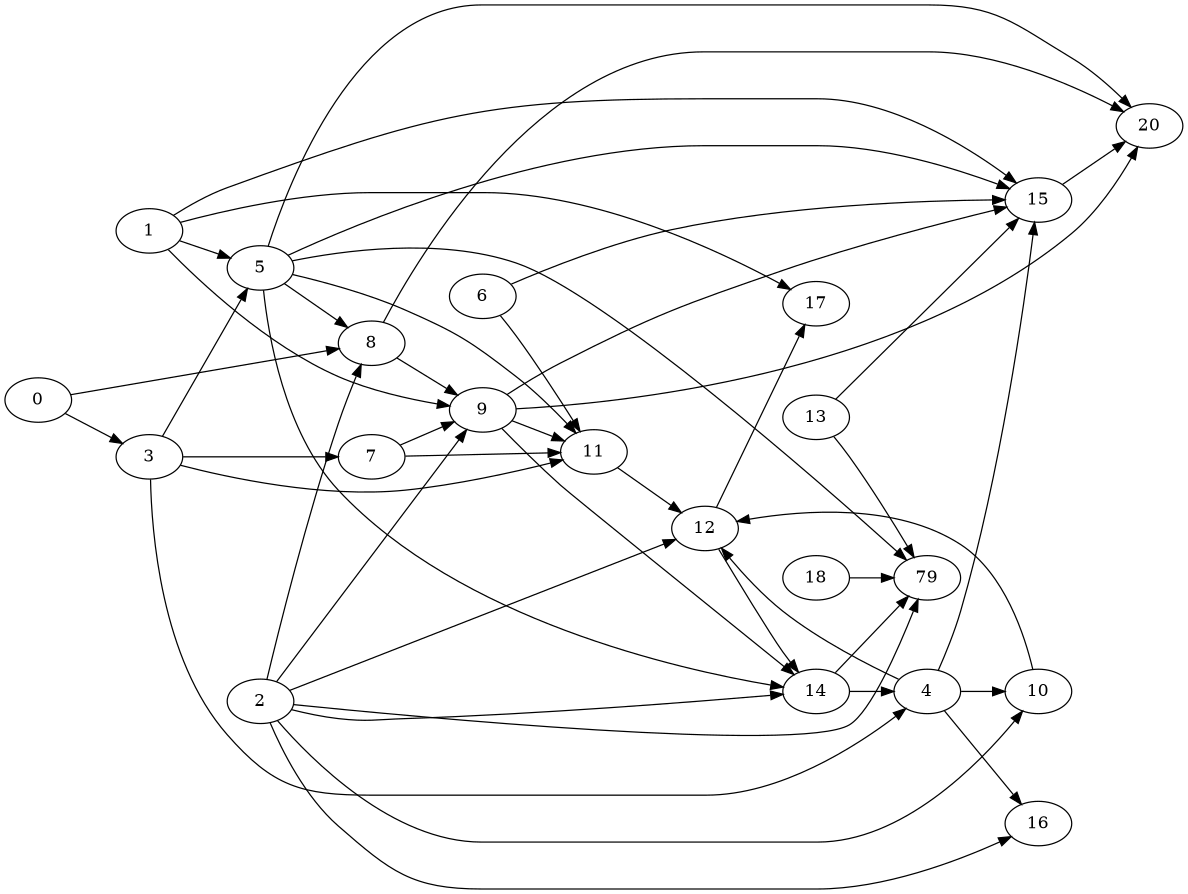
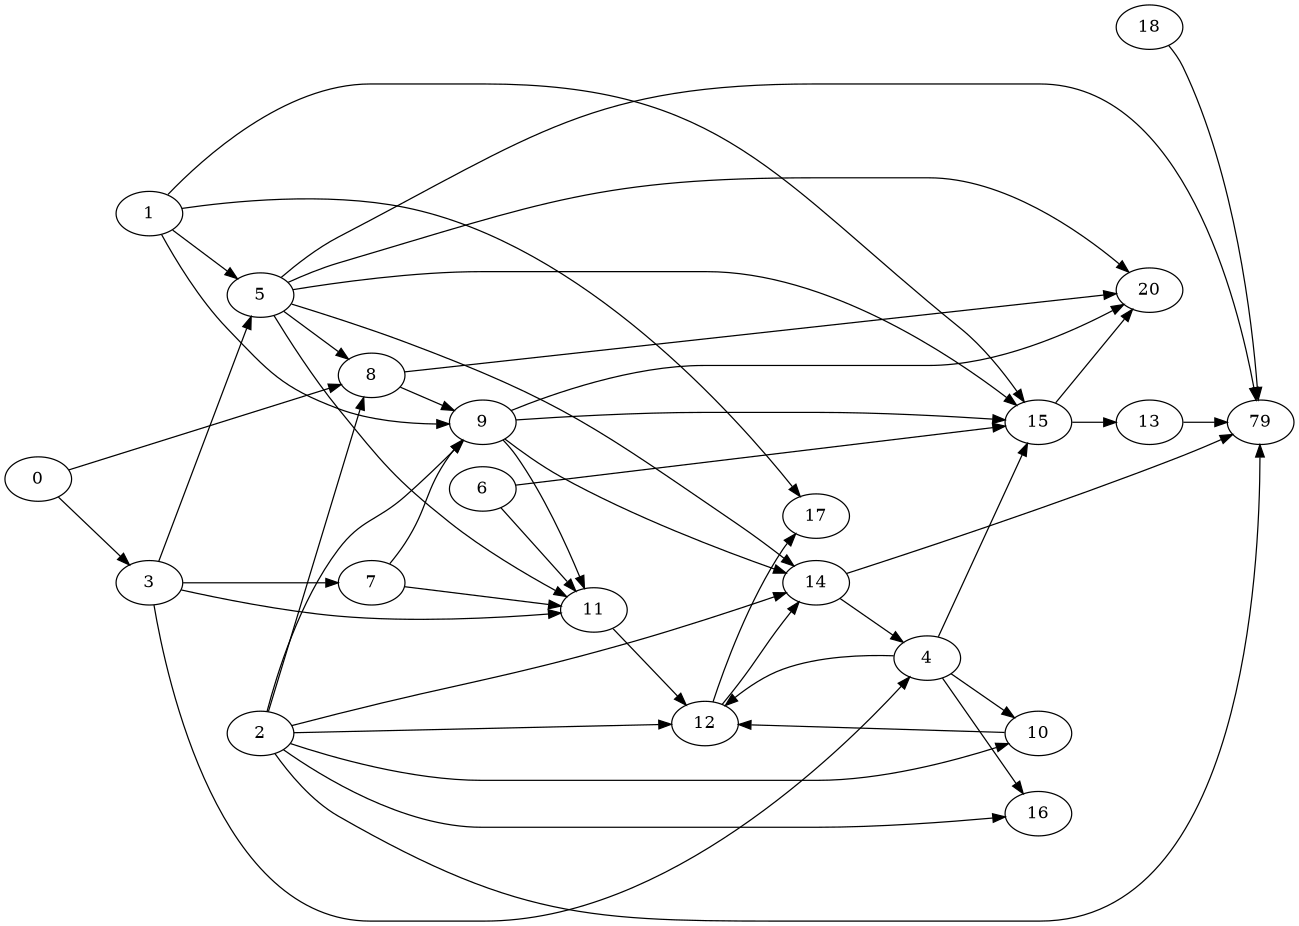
(923, 313) -> (1088, 422)
